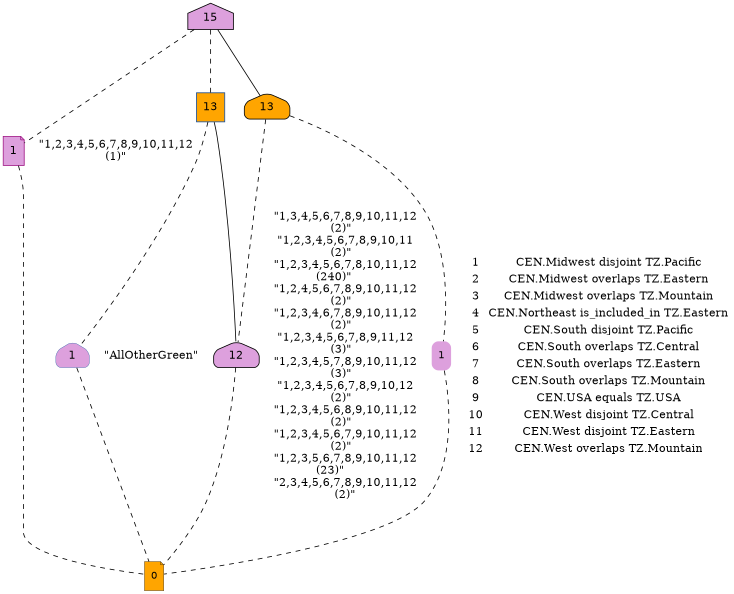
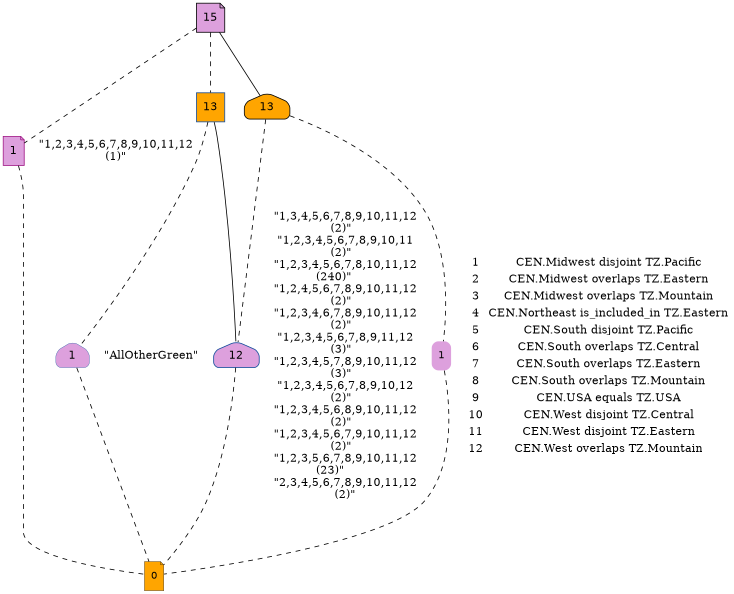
(211, 18) -> (211, 18)
(236, 356) -> (236, 356)
